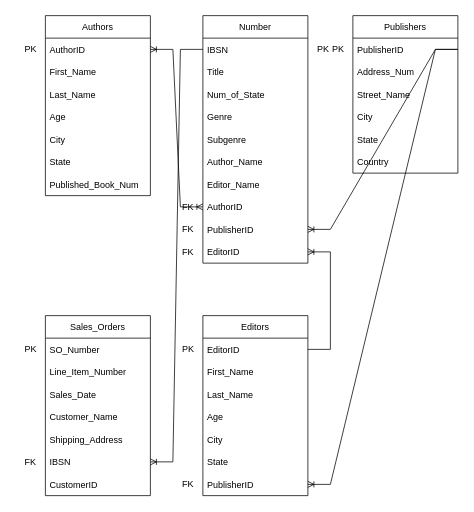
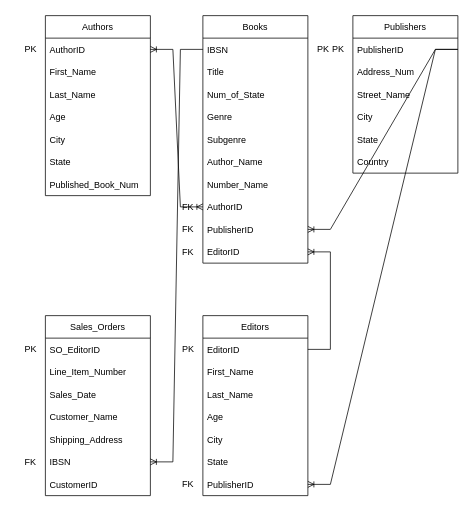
(255, 27) -> (255, 27)
(234, 185) -> (235, 185)
(72, 350) -> (76, 350)
